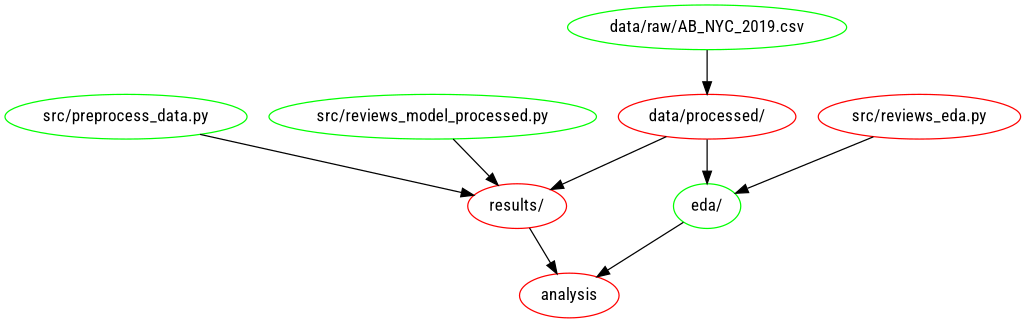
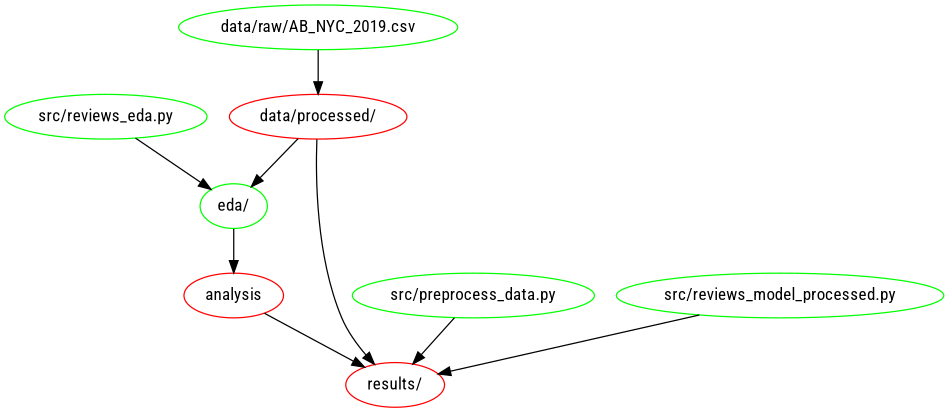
(919, 117) -> (106, 117)
(540, 246) -> (309, 337)
